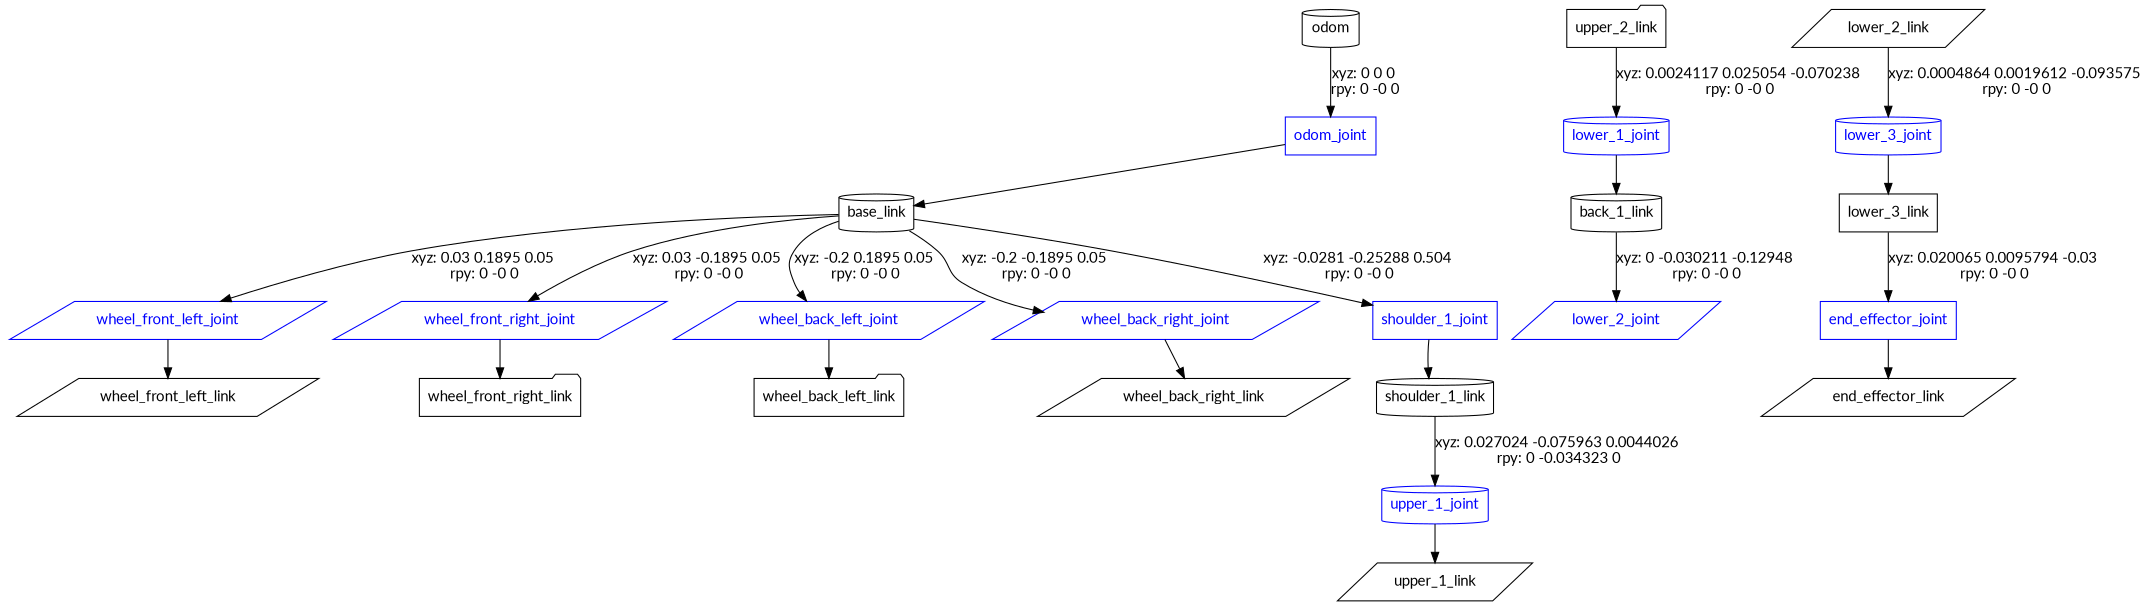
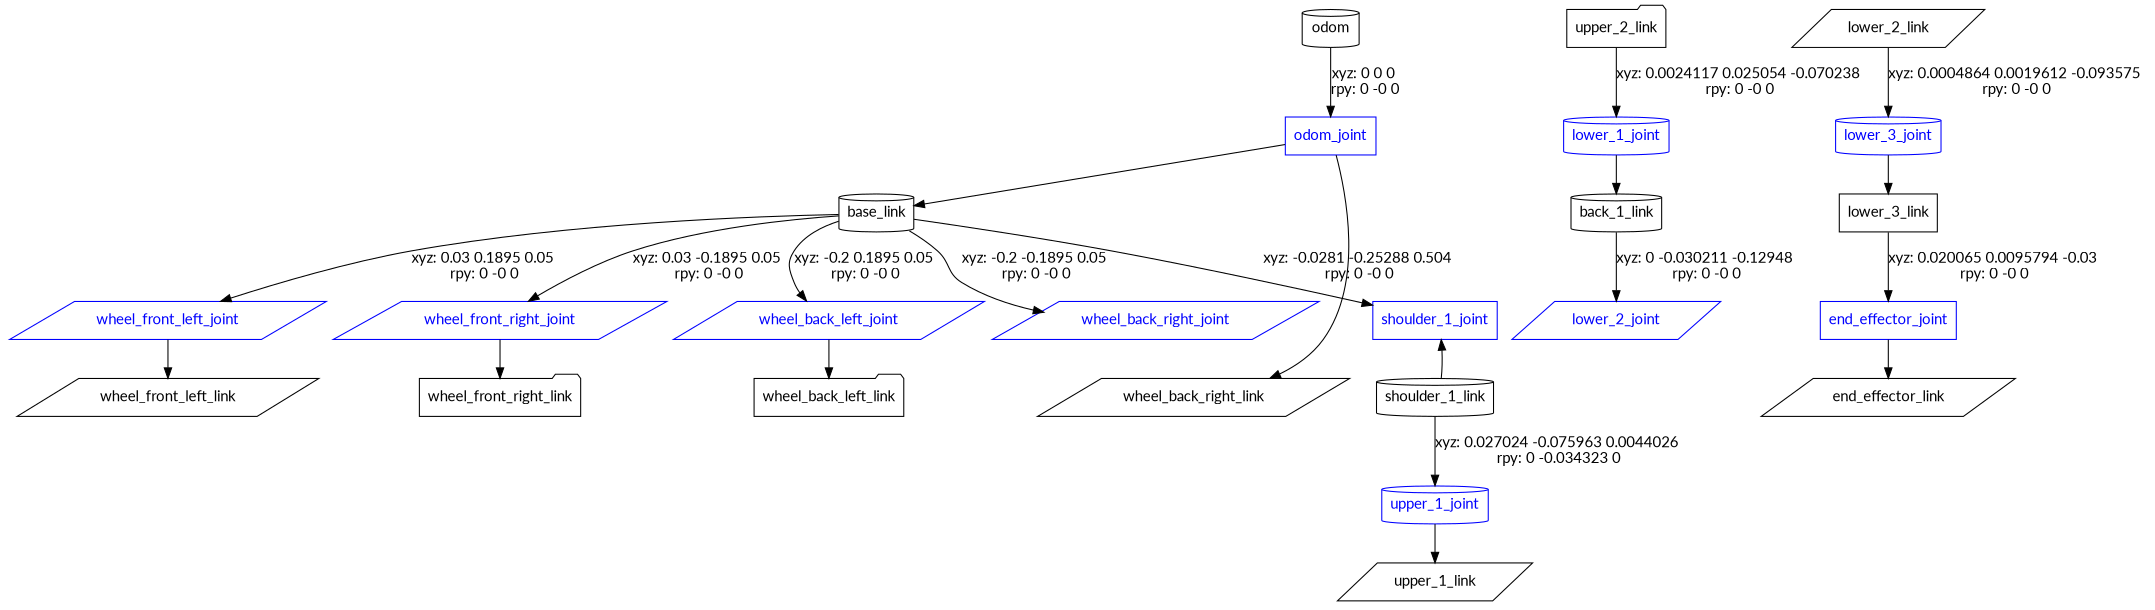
(1172, 354) -> (1346, 277)
(1428, 354) -> (1442, 364)
